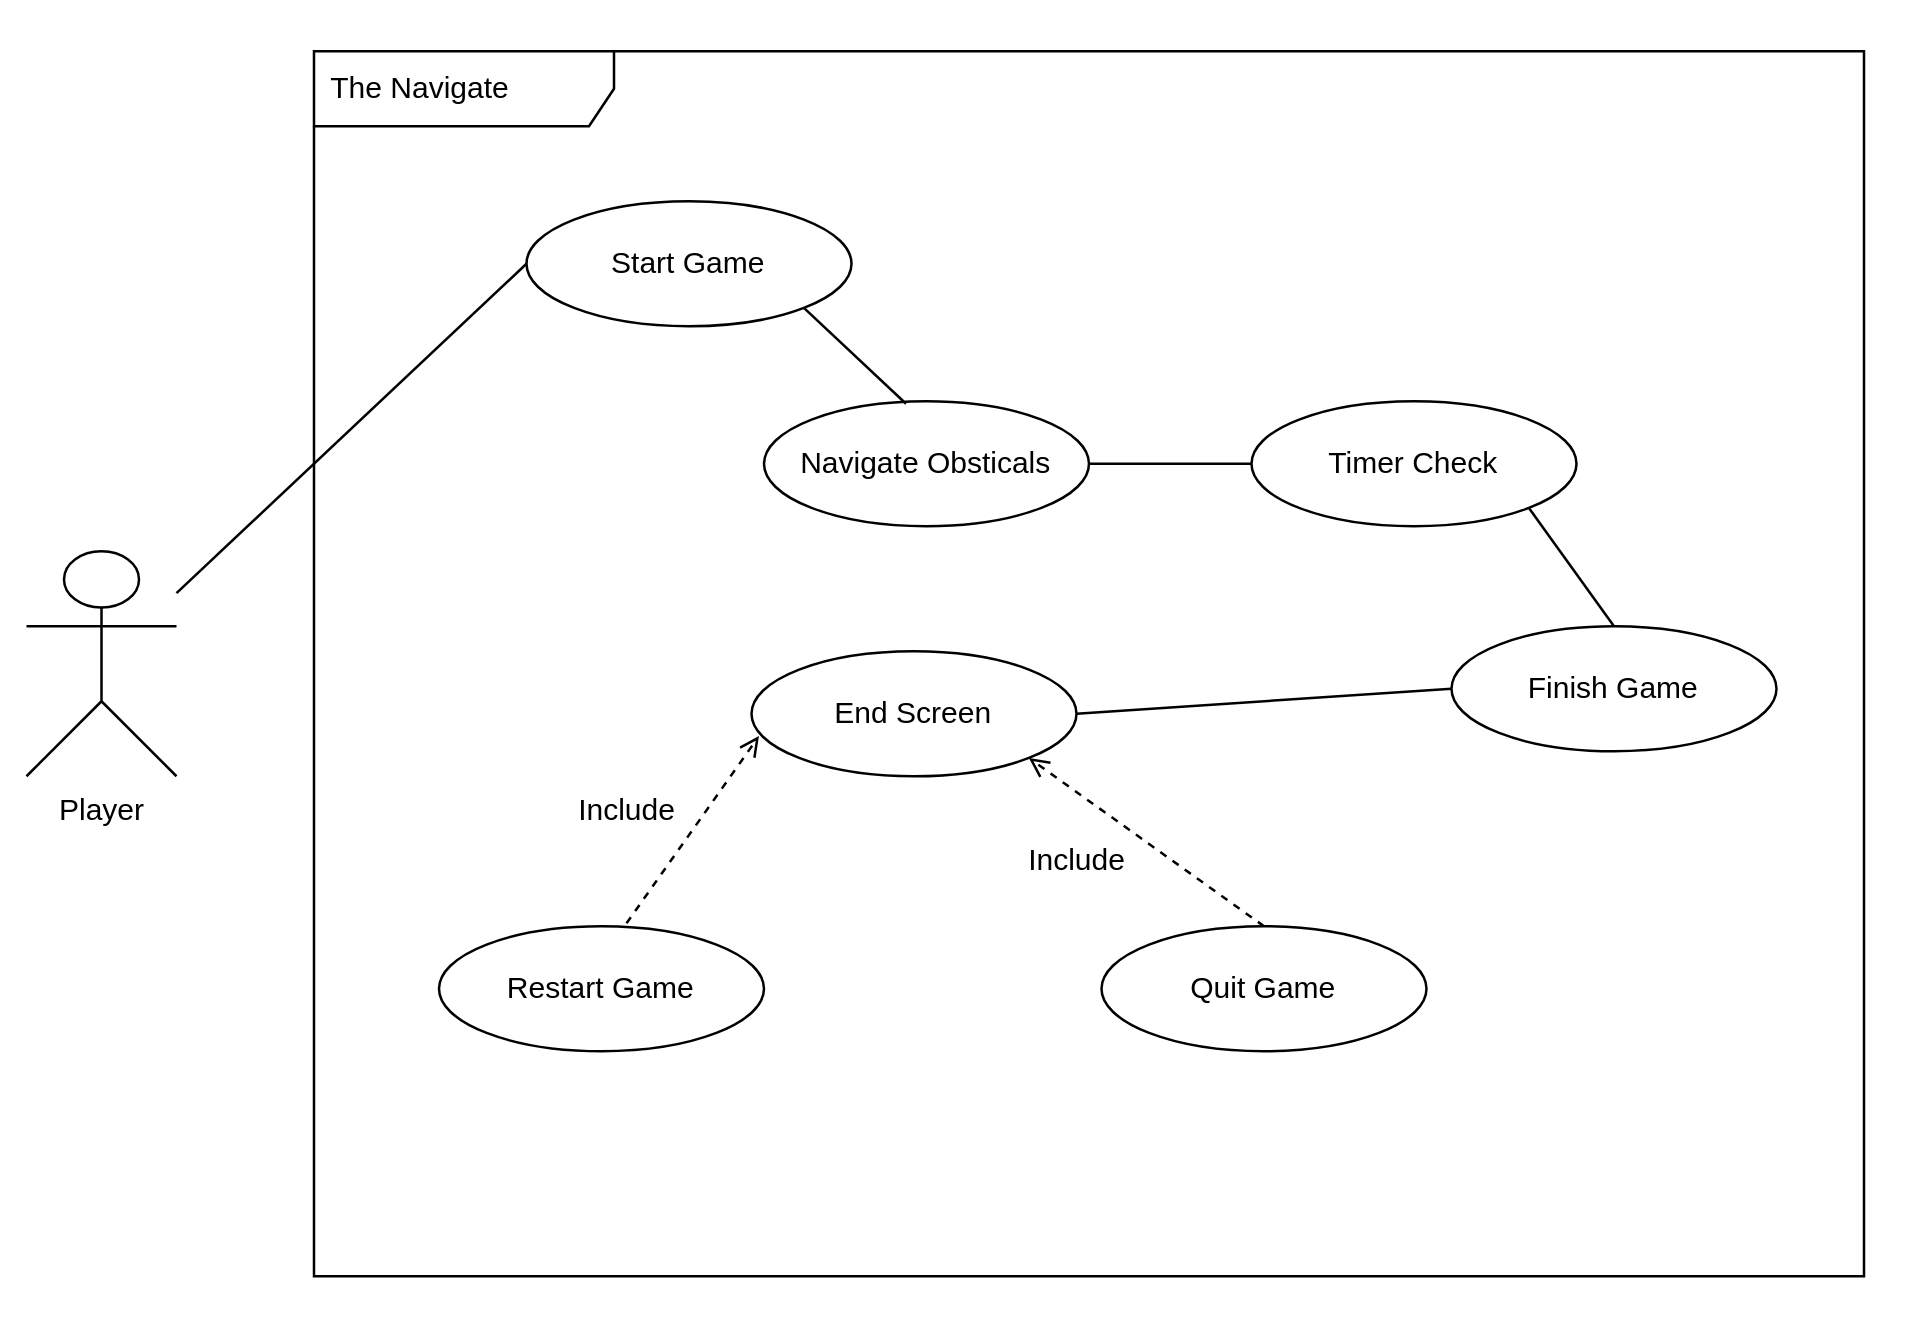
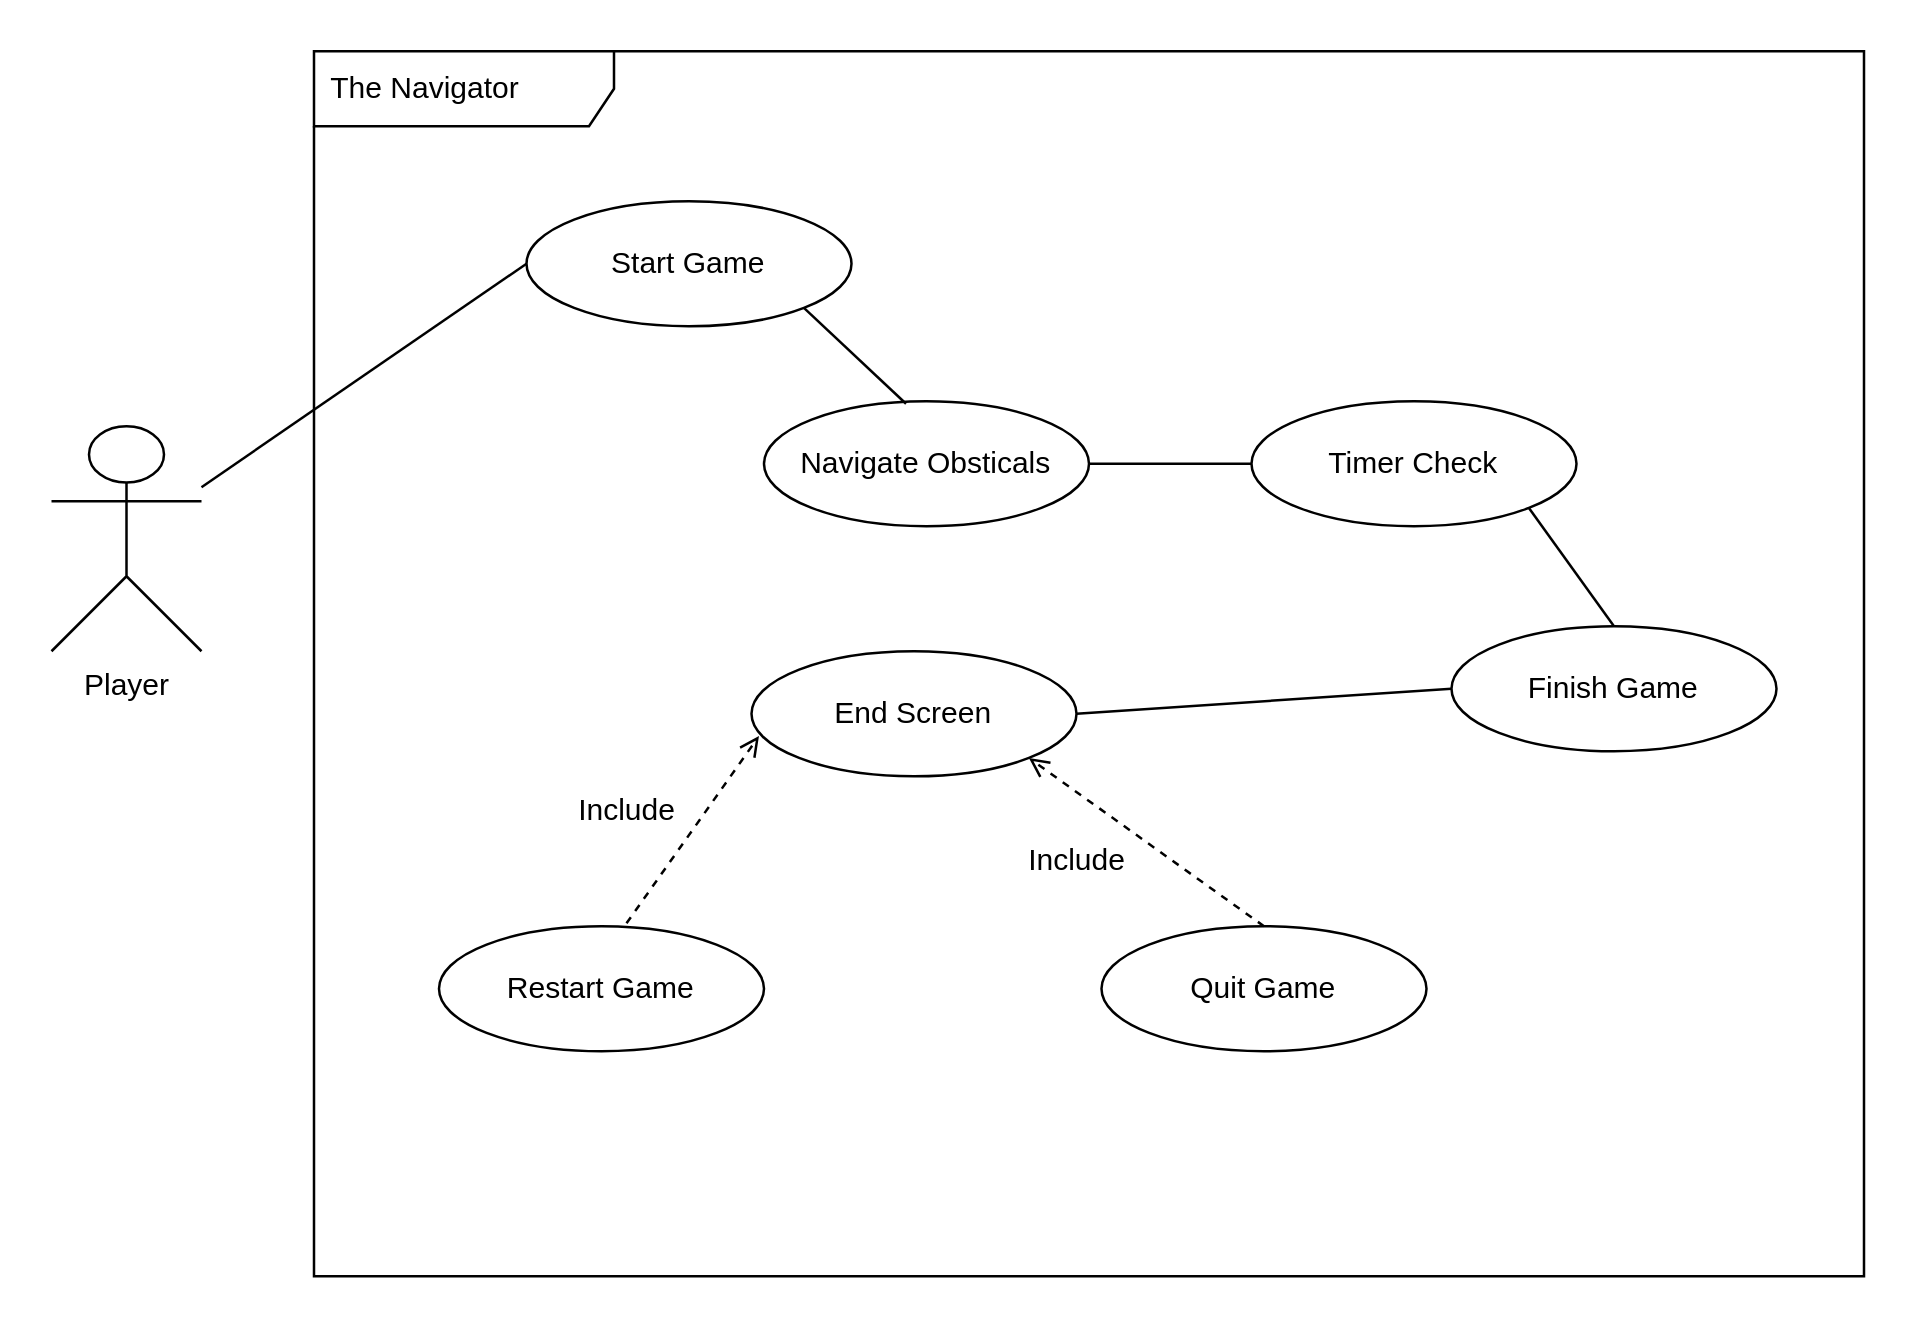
(424, 89) -> (433, 89)
(101, 664) -> (126, 539)
